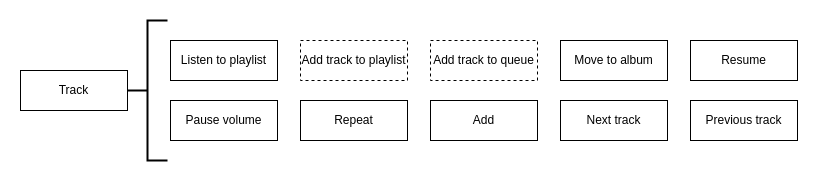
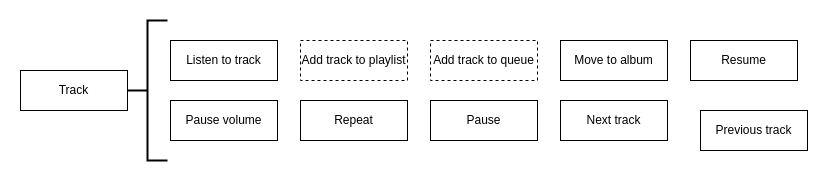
(224, 61) -> (224, 61)
(484, 121) -> (484, 121)
(744, 121) -> (754, 131)
